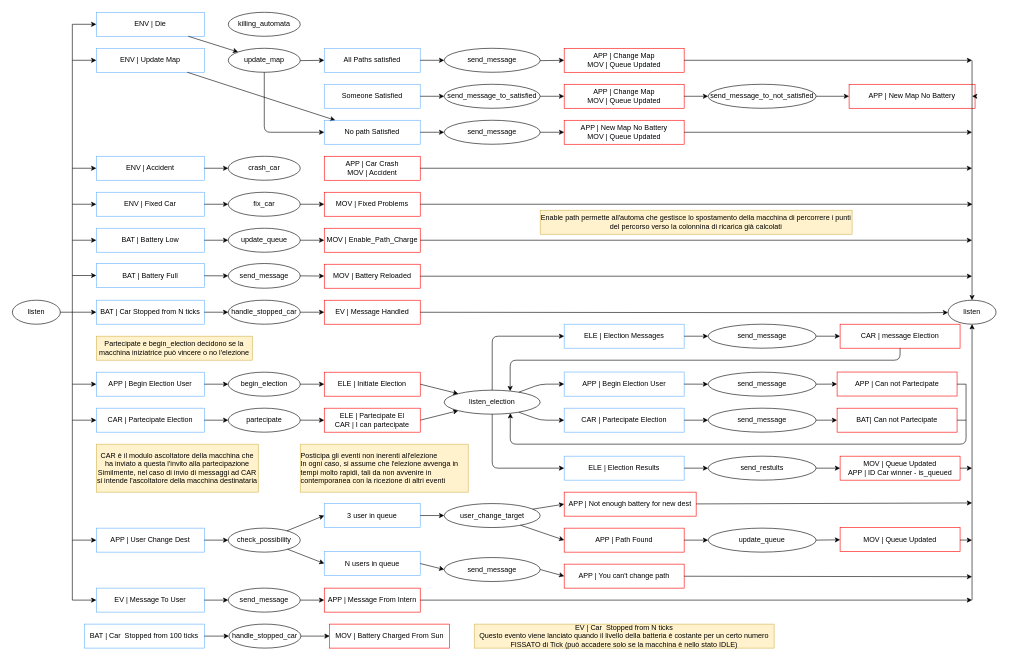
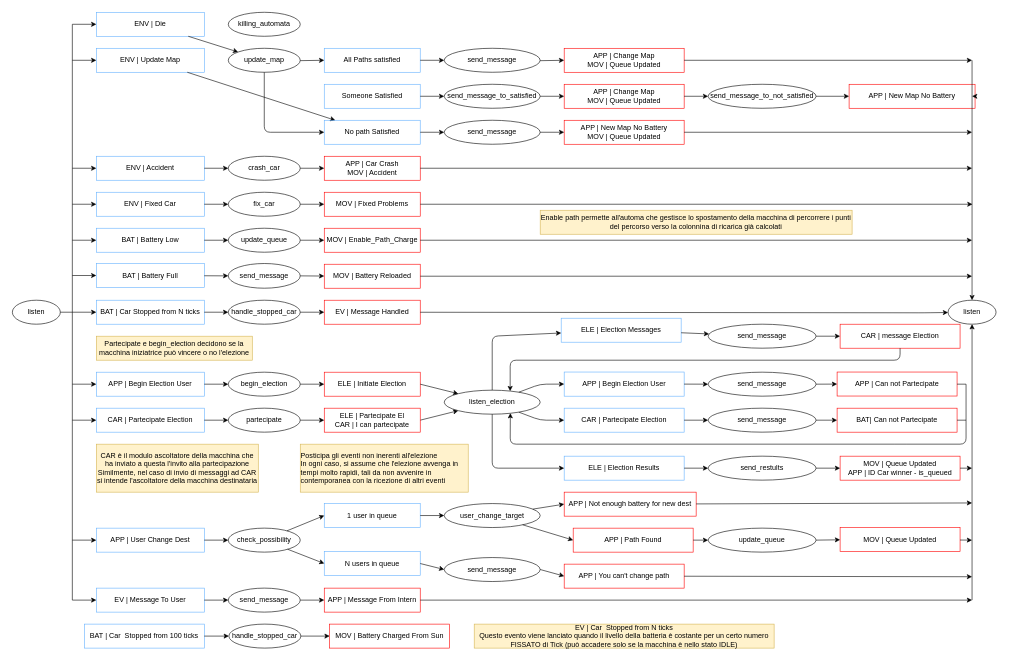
none -> (318, 168)
(624, 336) -> (621, 330)
(372, 516) -> (372, 516)
(624, 540) -> (633, 540)
